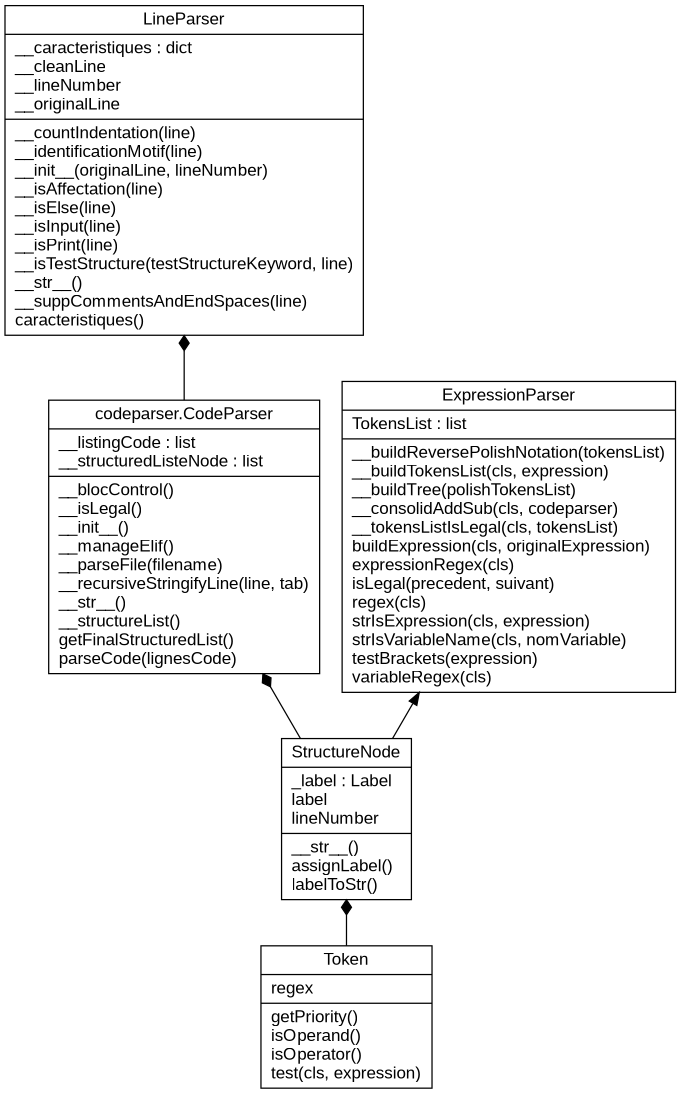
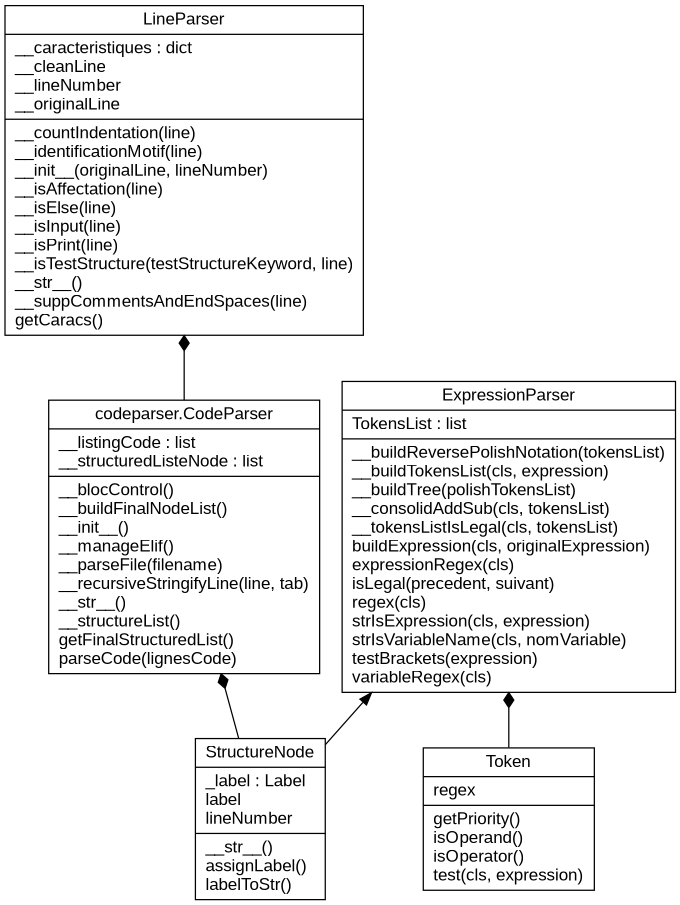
(80, 320) -> (59, 320)
(101, 509) -> (144, 509)
(486, 509) -> (481, 509)
(346, 930) -> (509, 728)
